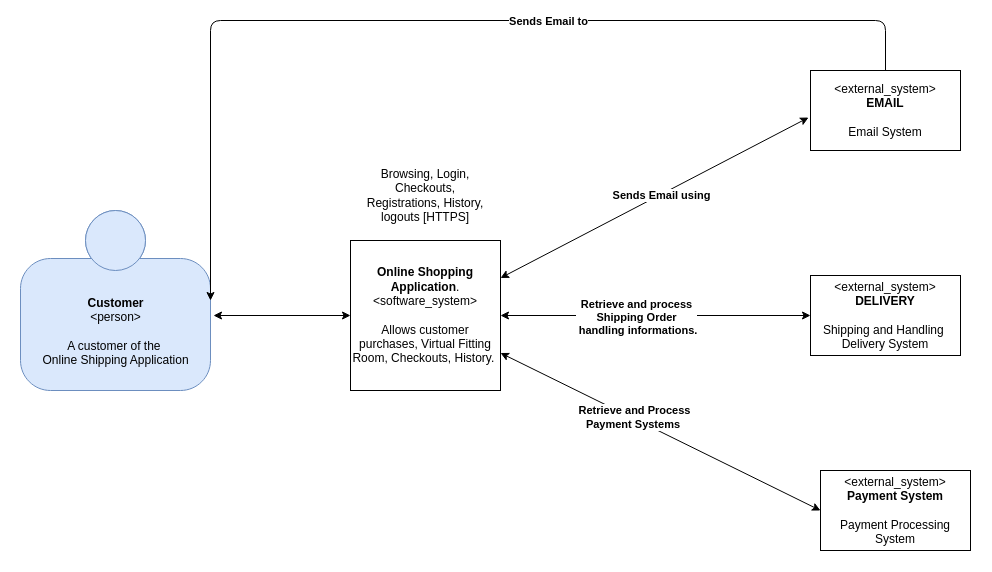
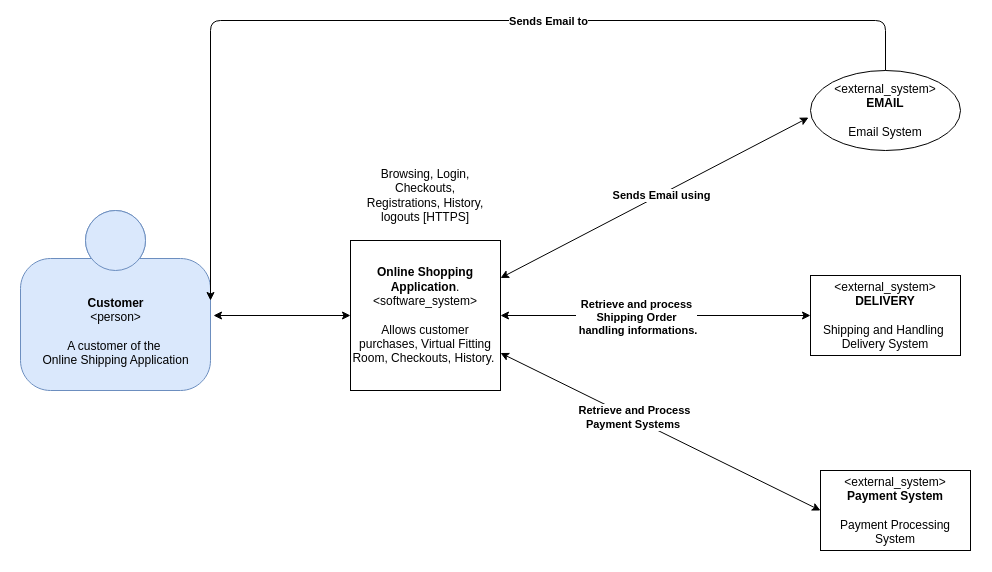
(886, 111) -> (886, 111)
